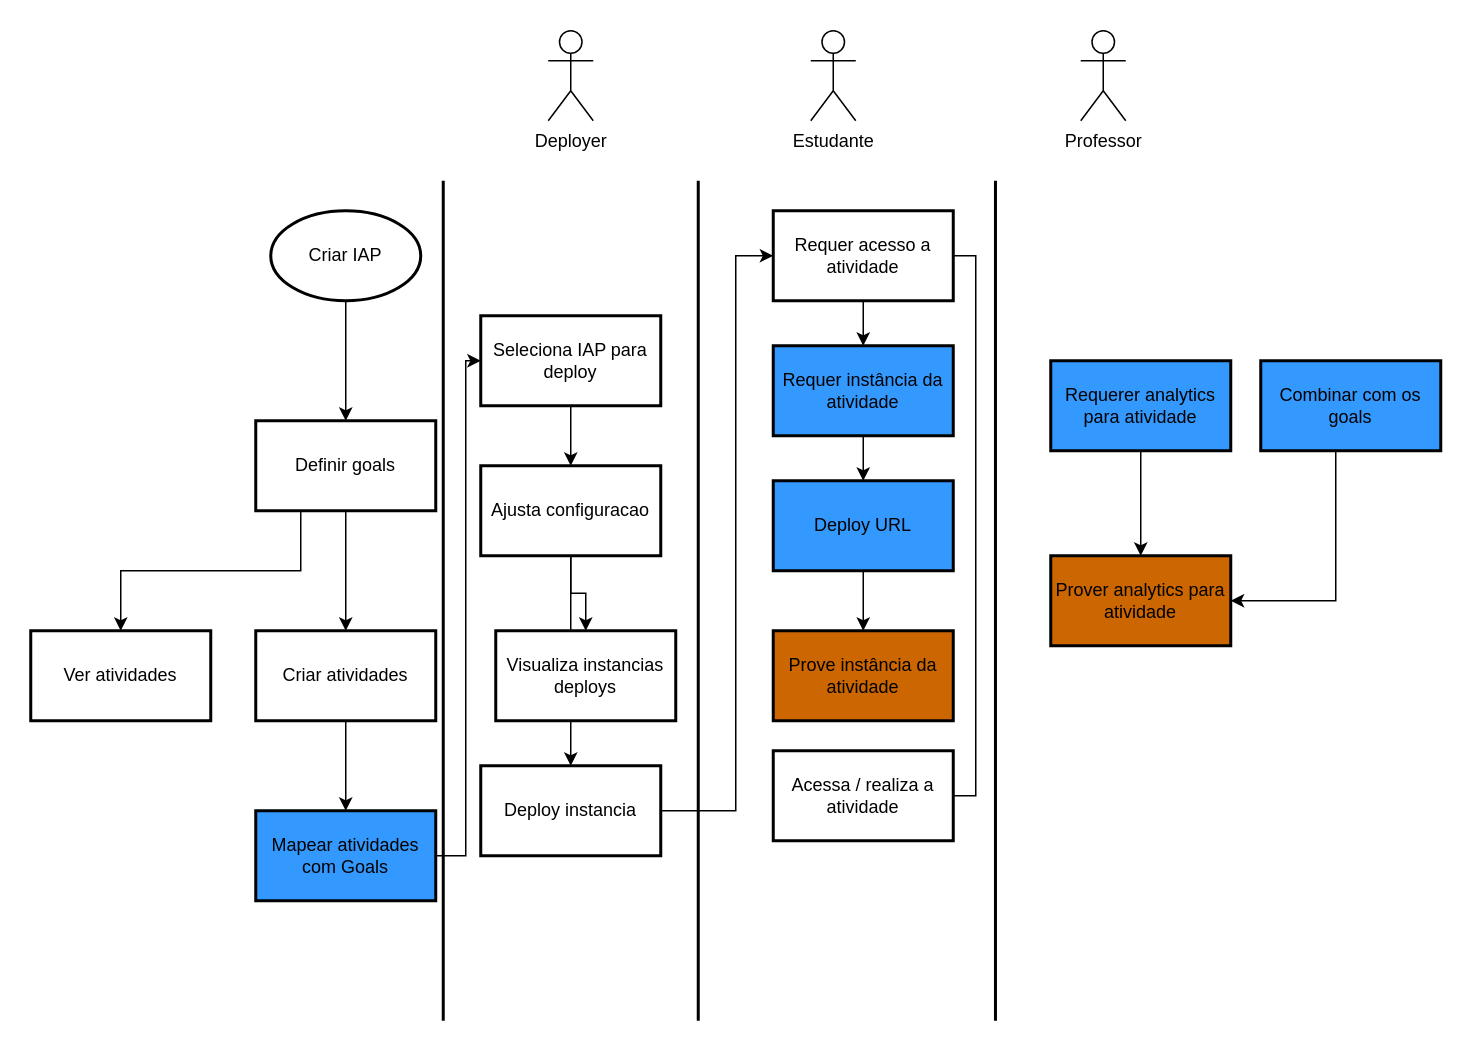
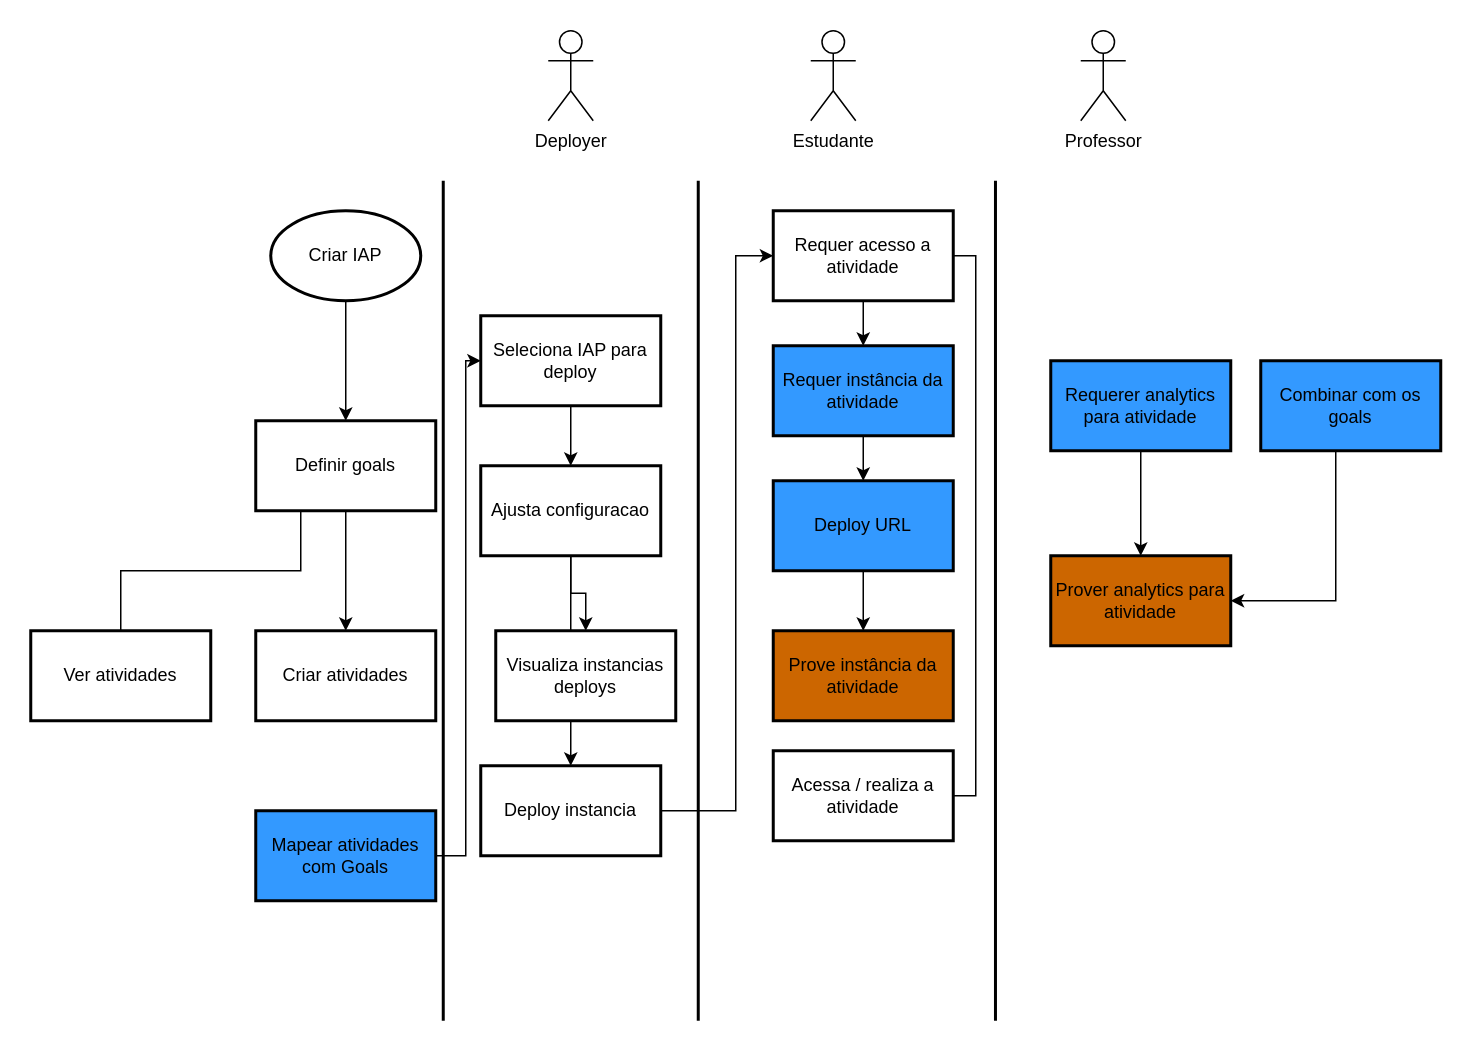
(121, 619) -> (121, 623)
(346, 761) -> none
